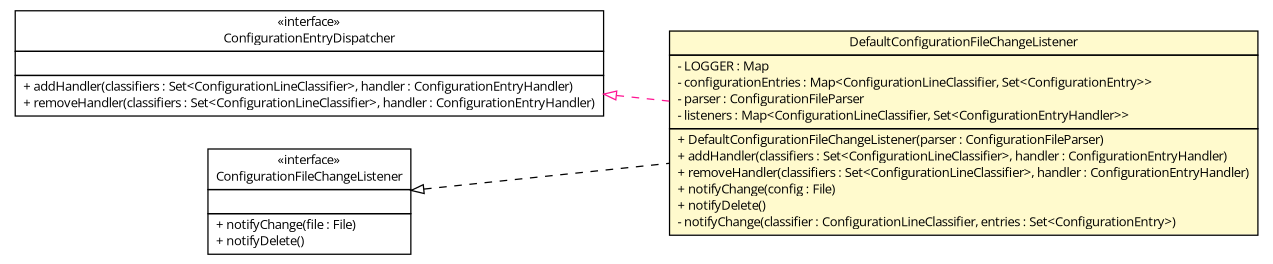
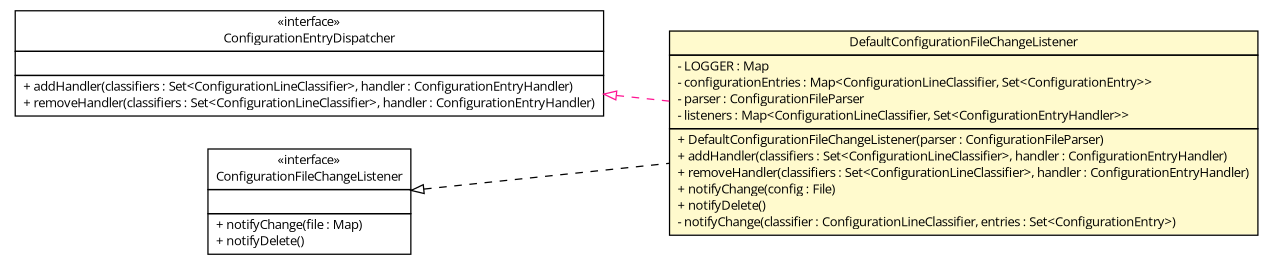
(286, 225) -> (290, 225)
